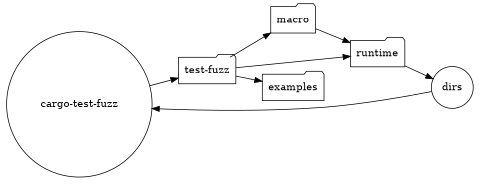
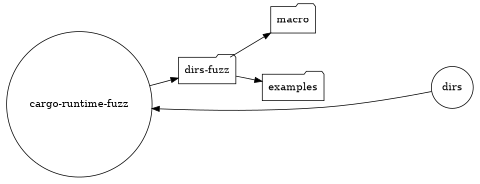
(378, 54) -> none
(207, 71) -> (207, 71)
(79, 104) -> (79, 104)
